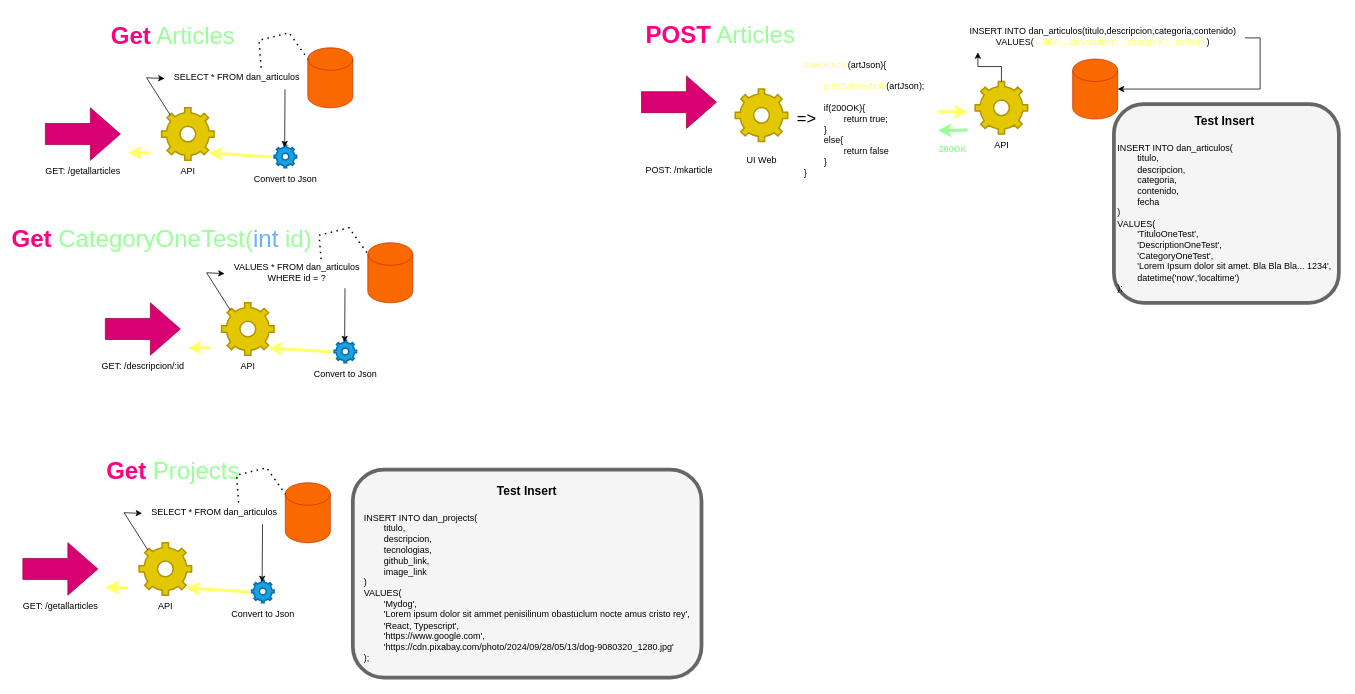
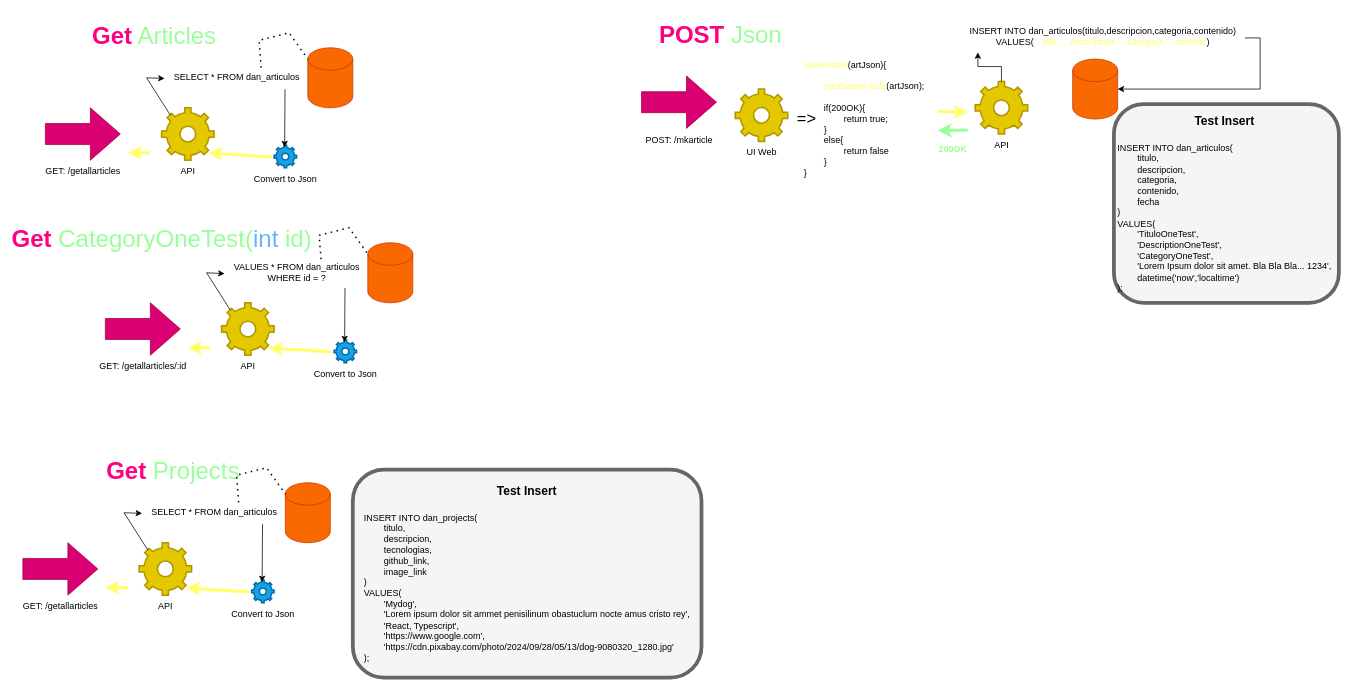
(721, 35) -> (721, 35)
(173, 36) -> (154, 36)
(762, 160) -> (762, 153)
(679, 170) -> (679, 140)
(143, 366) -> (143, 366)
